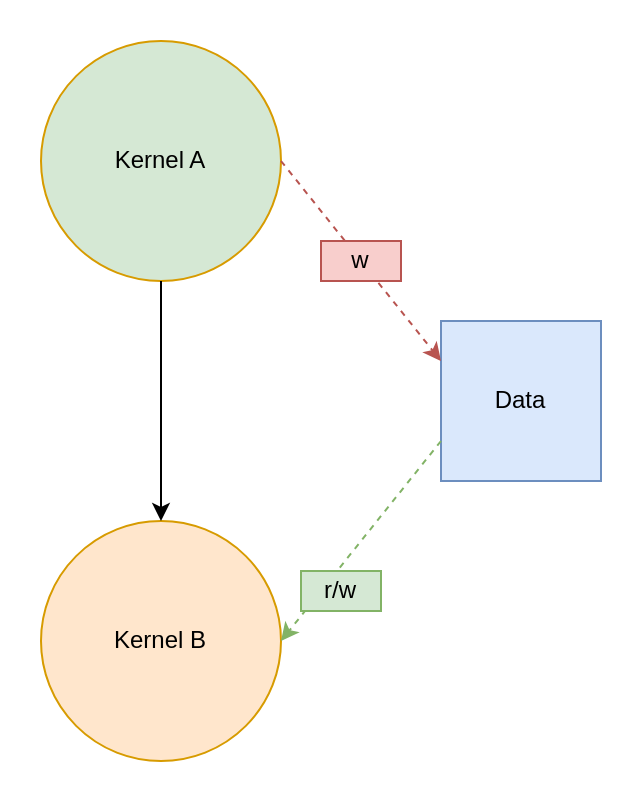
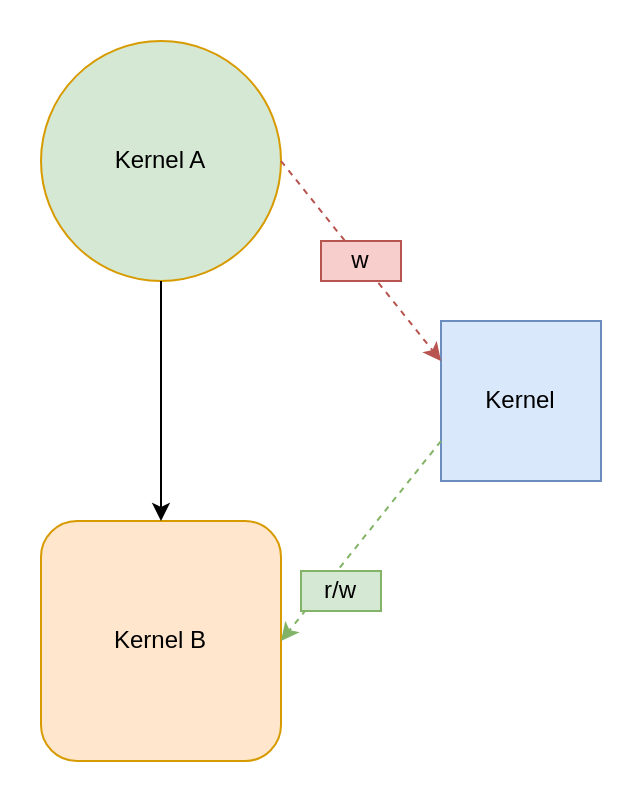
(521, 401) -> (521, 401)
(161, 641) -> (161, 641)
